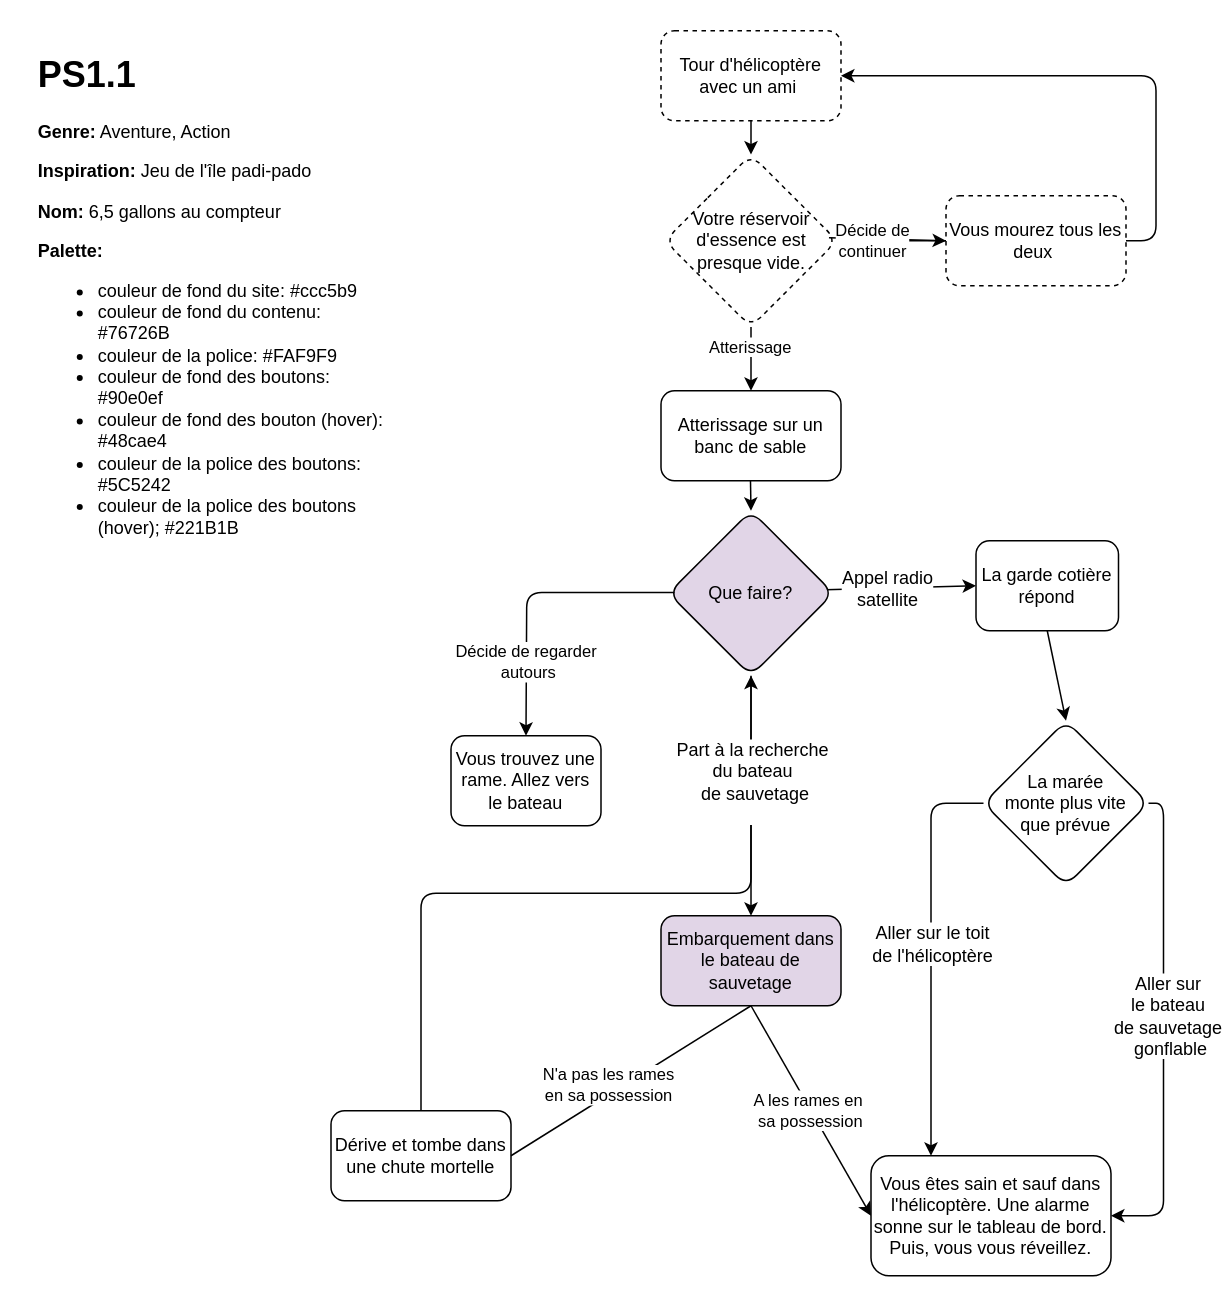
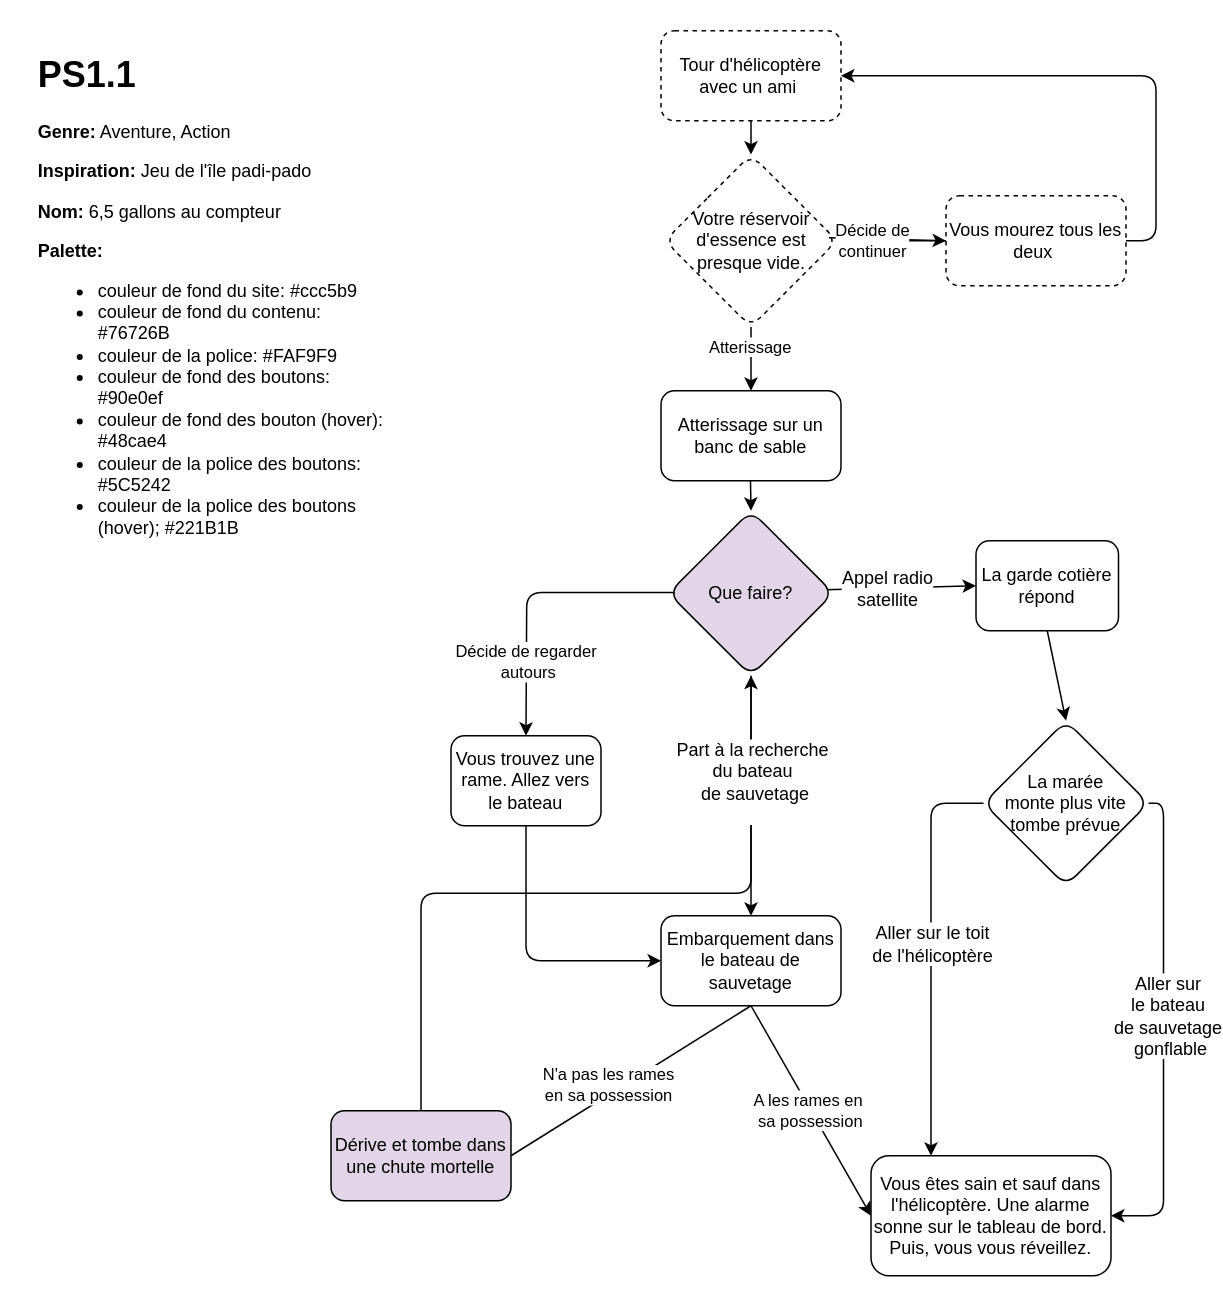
(1066, 803) -> (1066, 803)
none -> (527, 952)
(751, 961) -> (751, 961)
(421, 1156) -> (421, 1156)
